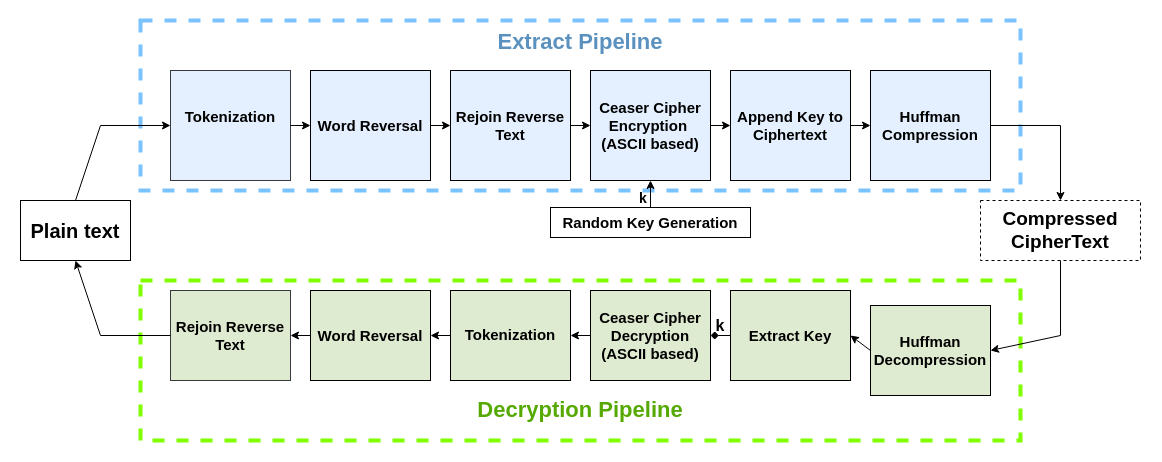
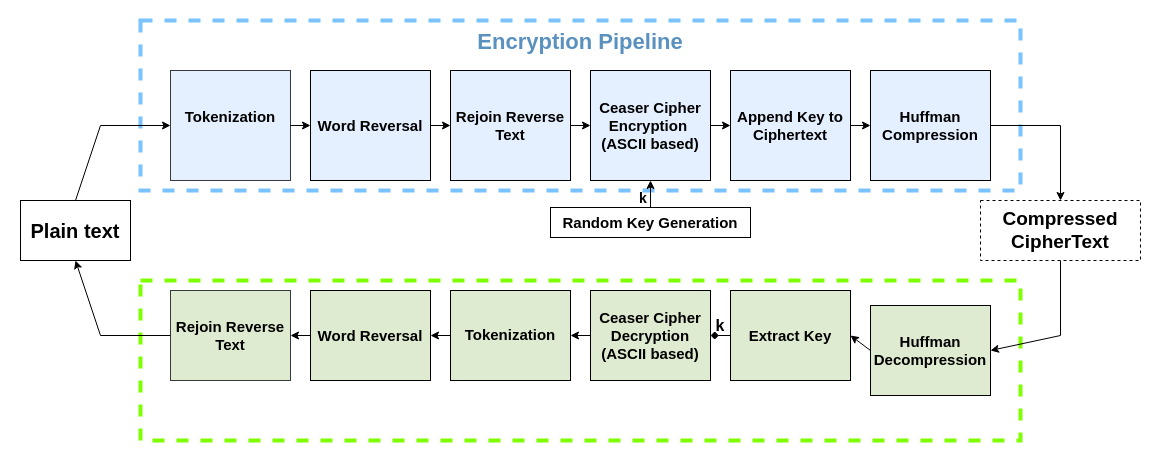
(581, 43) -> (581, 43)
(581, 411) -> none
